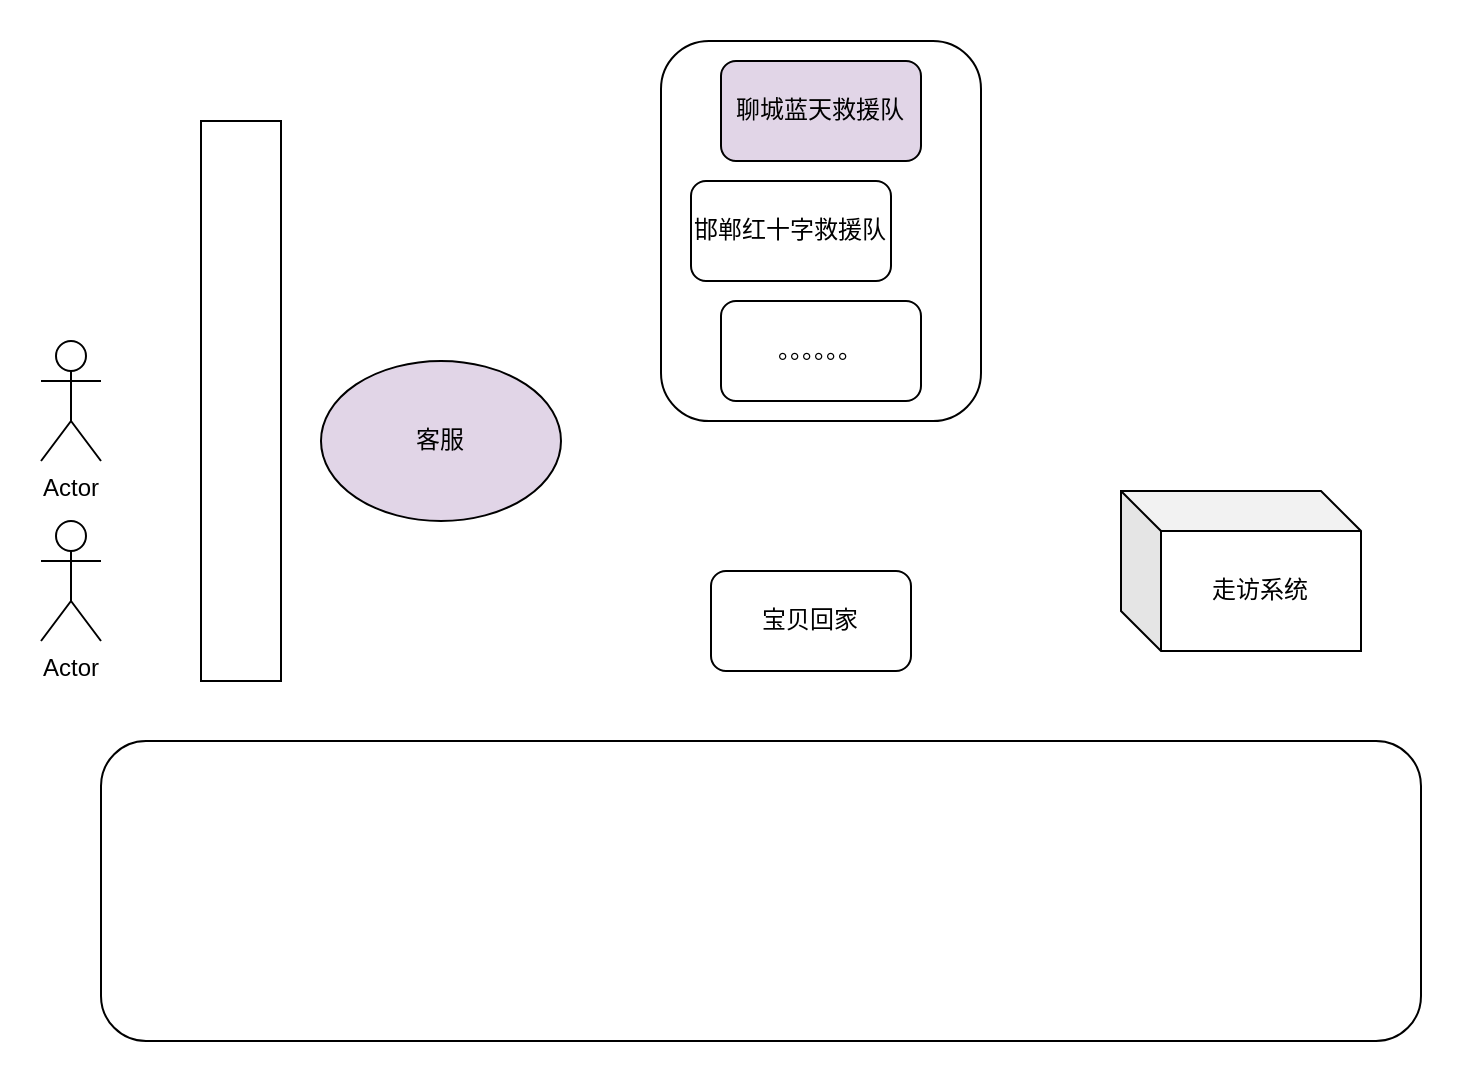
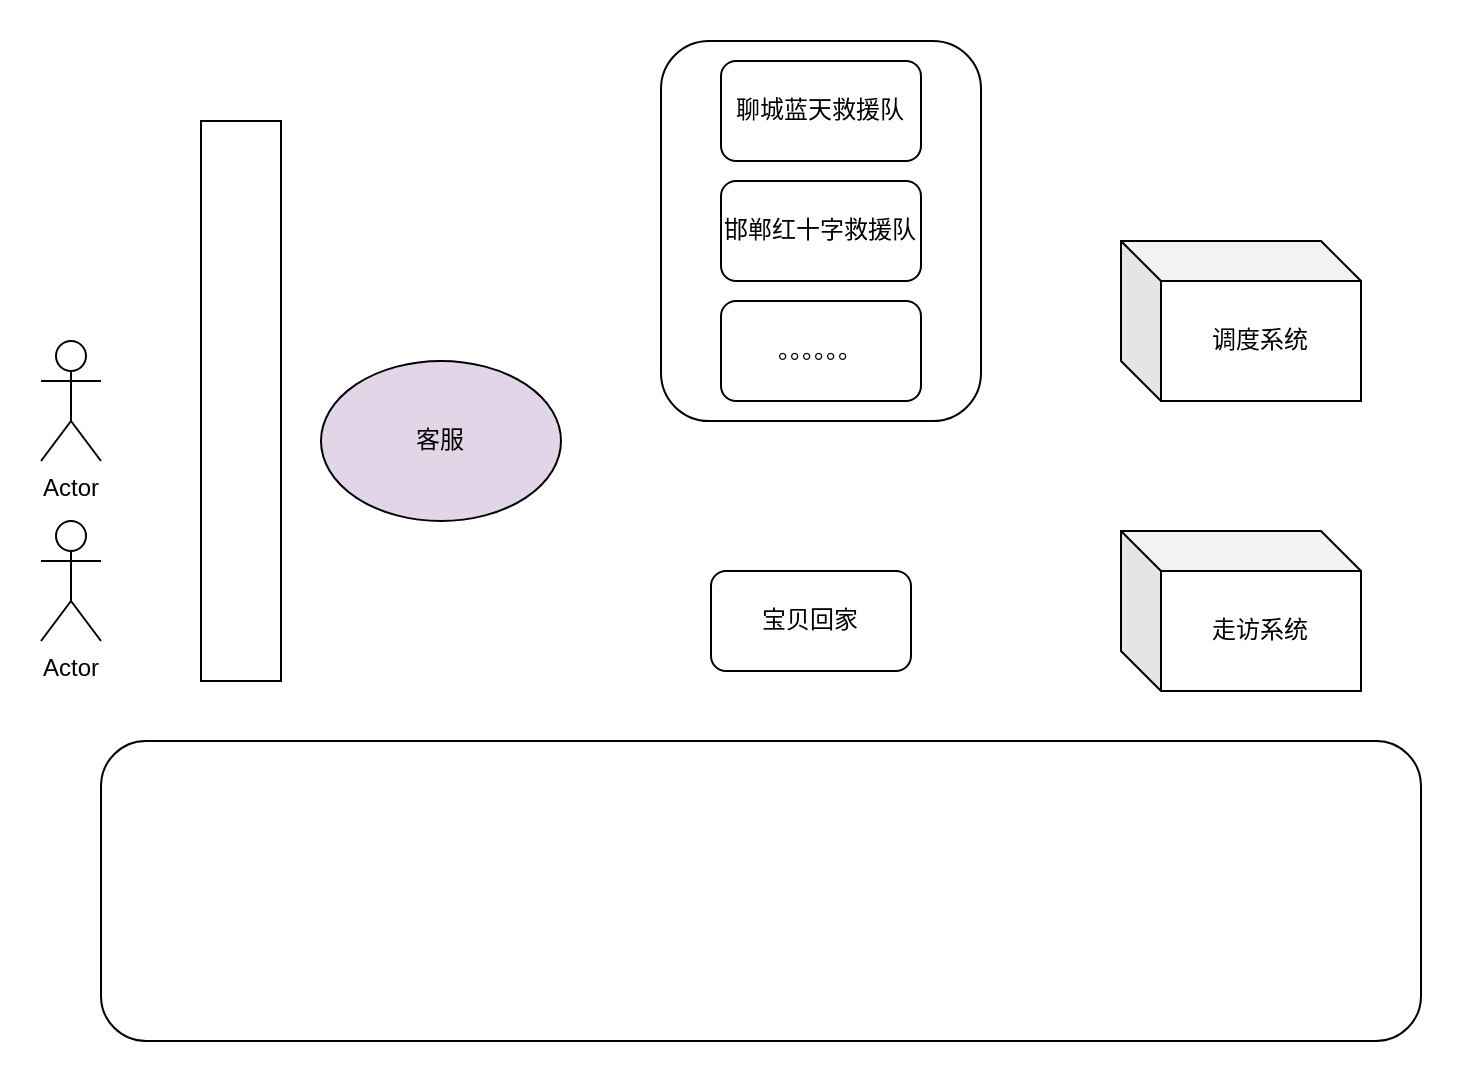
(821, 111) -> (821, 111)
(791, 231) -> (821, 231)
none -> (1241, 321)
(1241, 571) -> (1241, 611)
